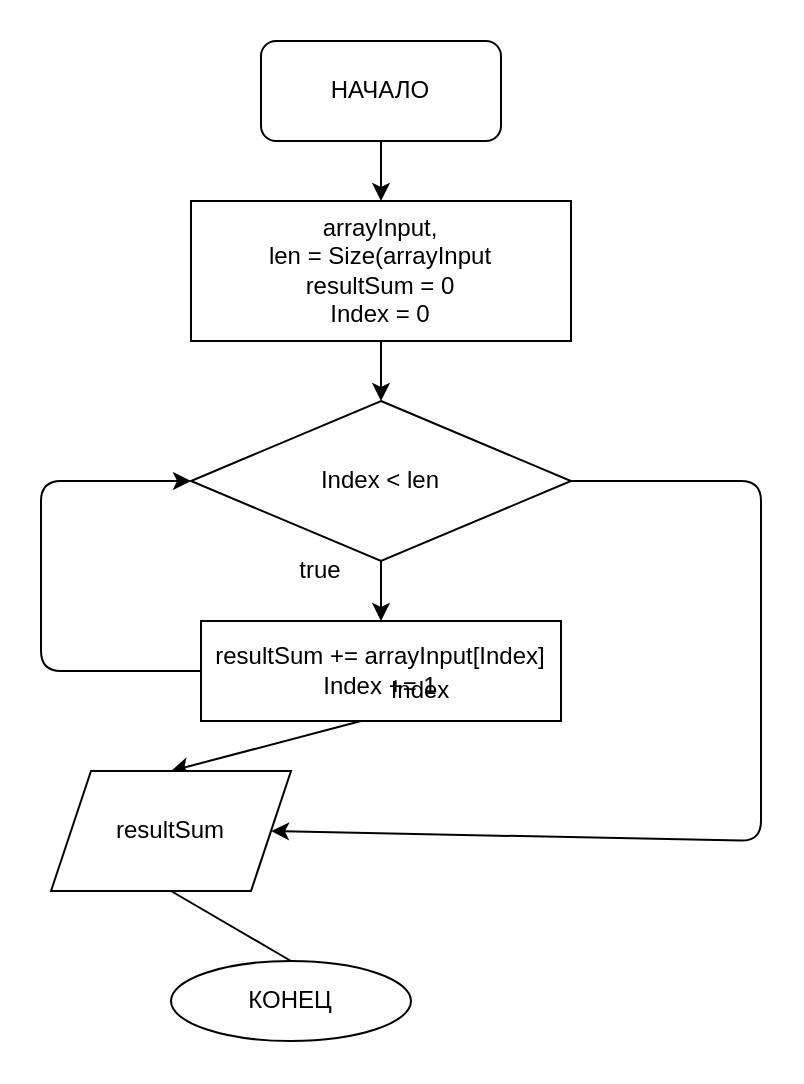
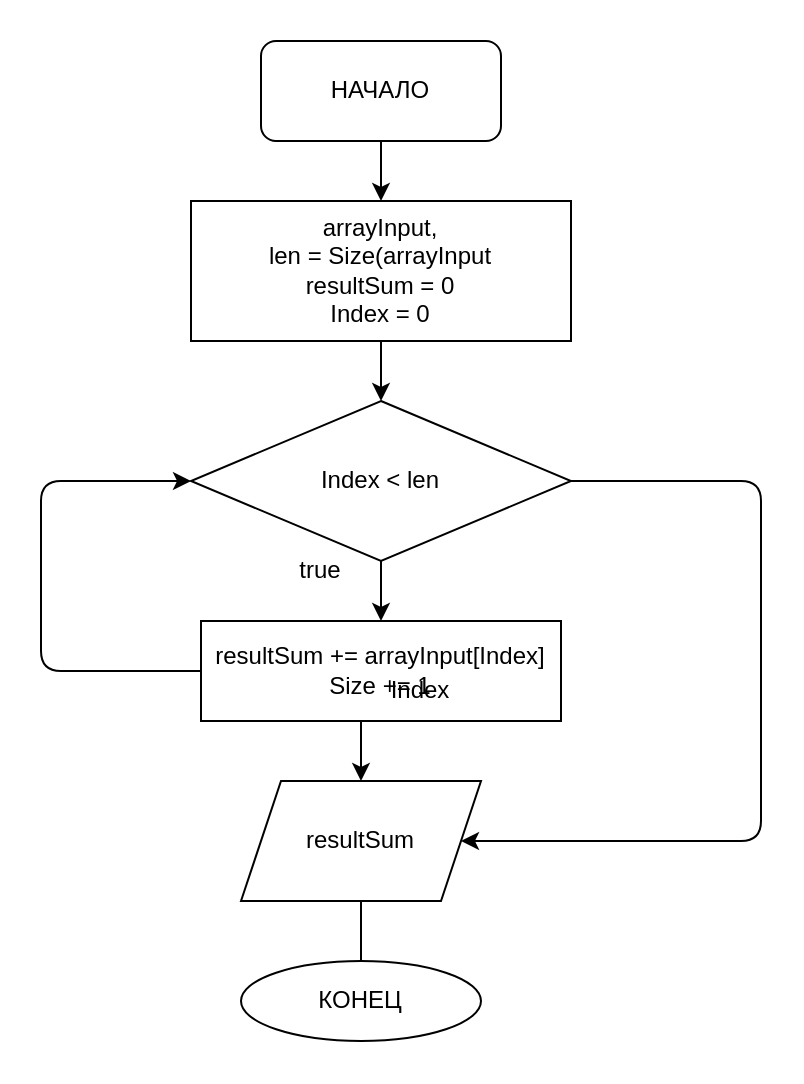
(381, 671) -> (381, 671)
(171, 831) -> (361, 841)
(291, 1001) -> (361, 1001)
